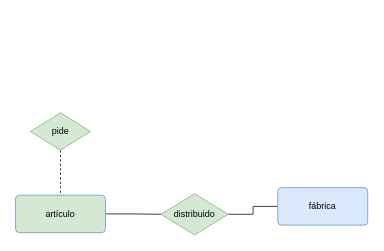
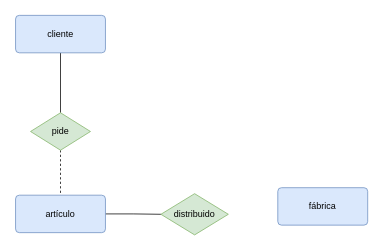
none -> (60, 34)
none -> (60, 83)
(253, 210) -> none
(60, 214) -> (60, 214)
